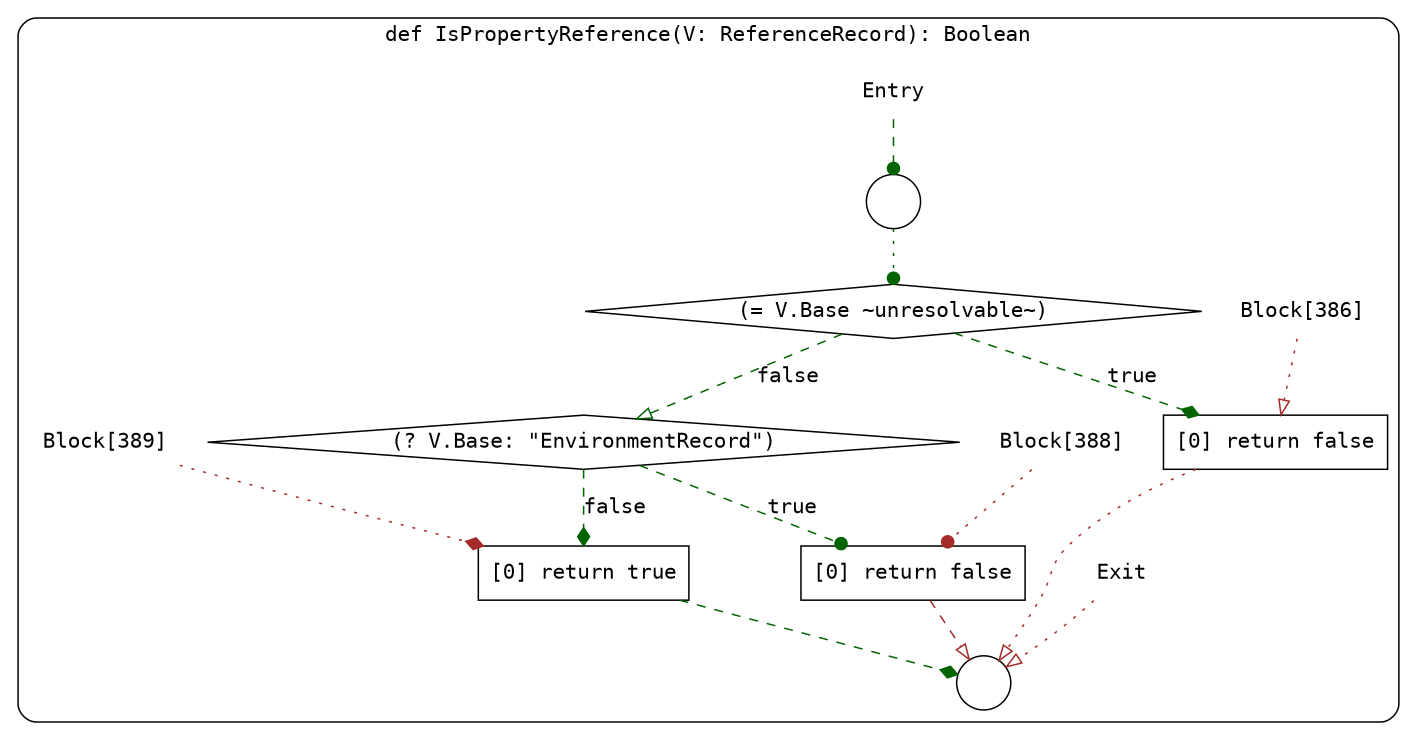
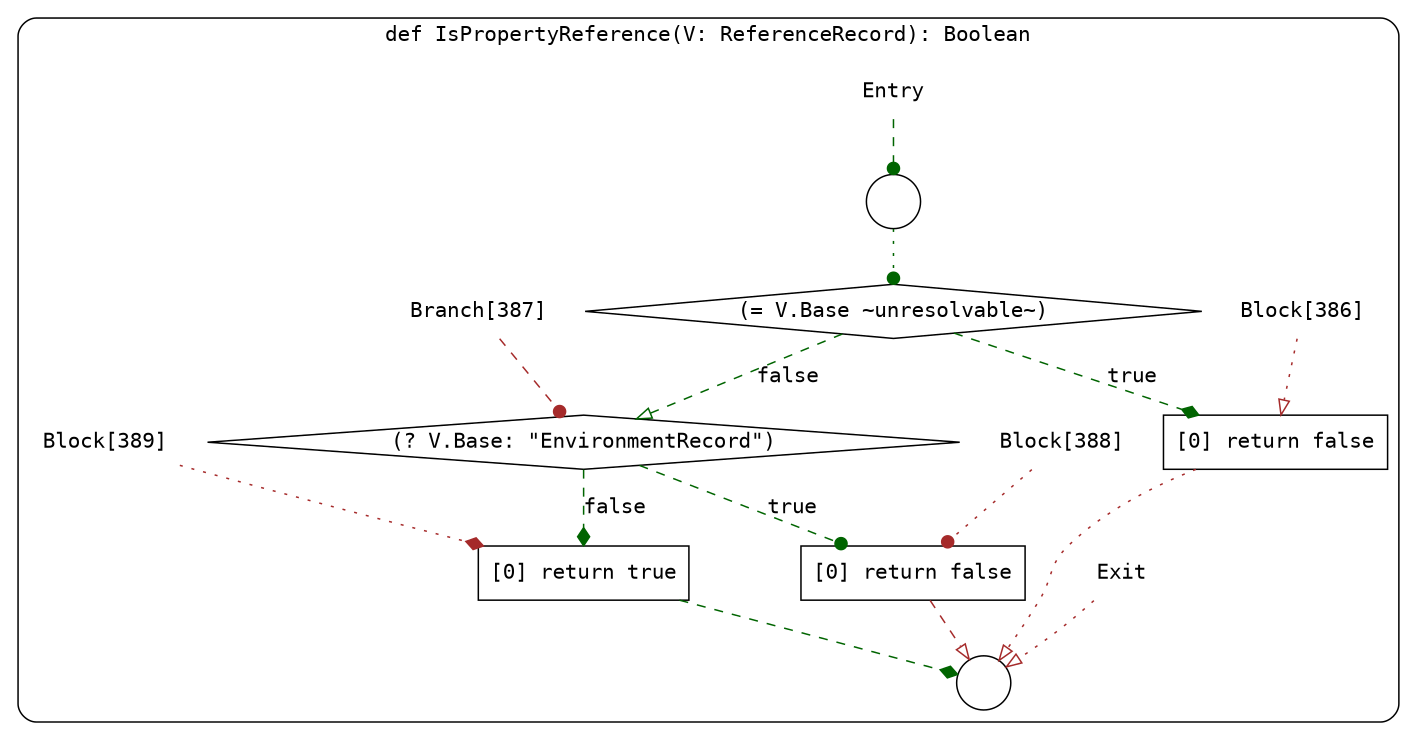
none -> (478, 311)
